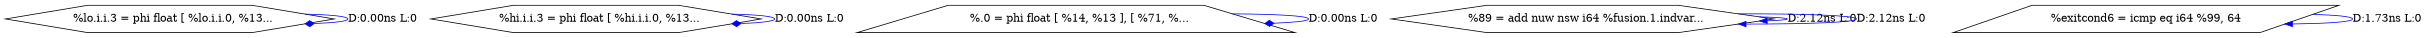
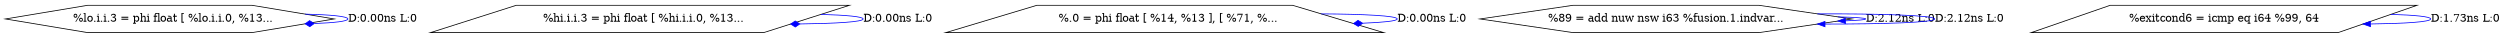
(596, 19) -> (640, 19)
(1583, 19) -> (1666, 19)
